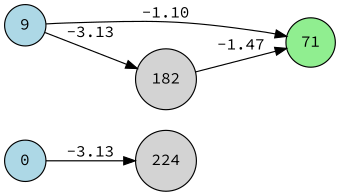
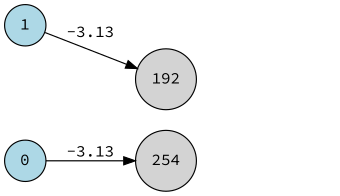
(25, 25) -> (25, 25)
(311, 42) -> none
(166, 79) -> (166, 79)
(166, 161) -> (166, 161)
